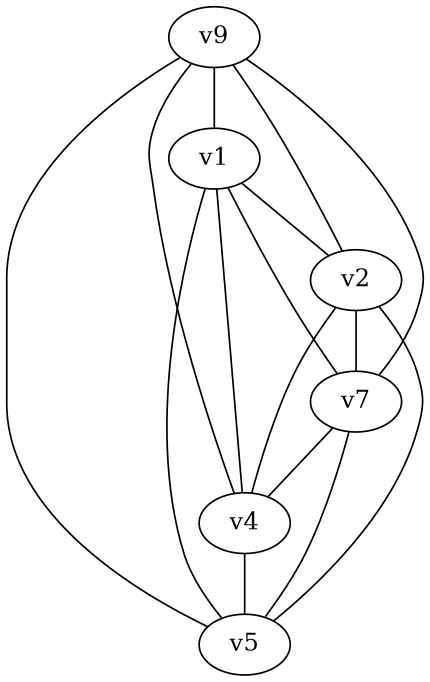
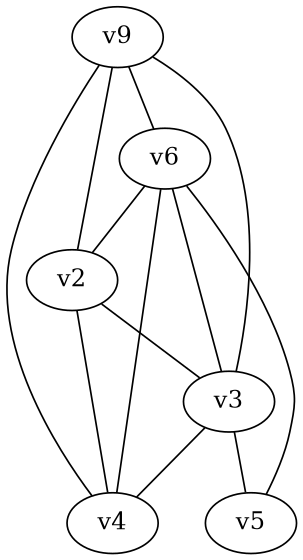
(214, 159) -> (165, 159)
(7, 352) -> none
(356, 402) -> (229, 402)
(397, 480) -> none
(245, 584) -> none
